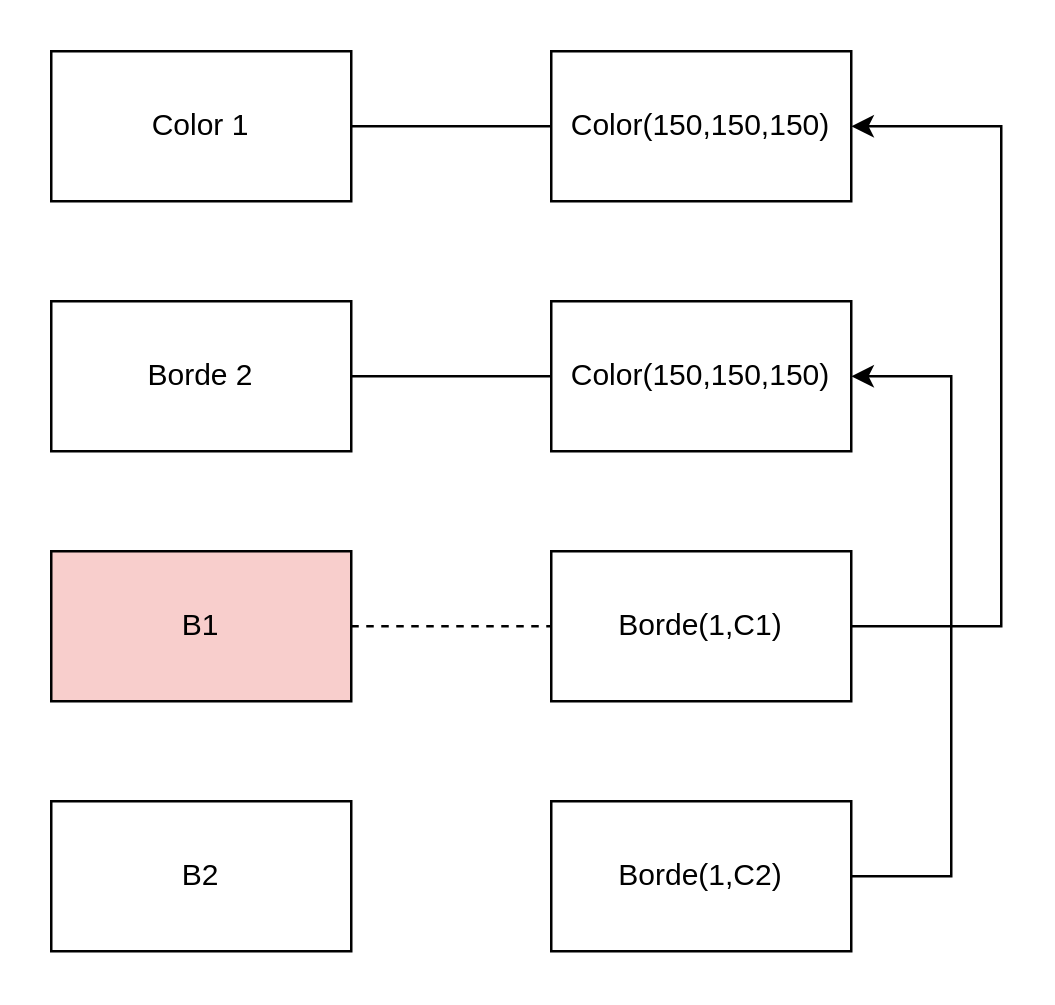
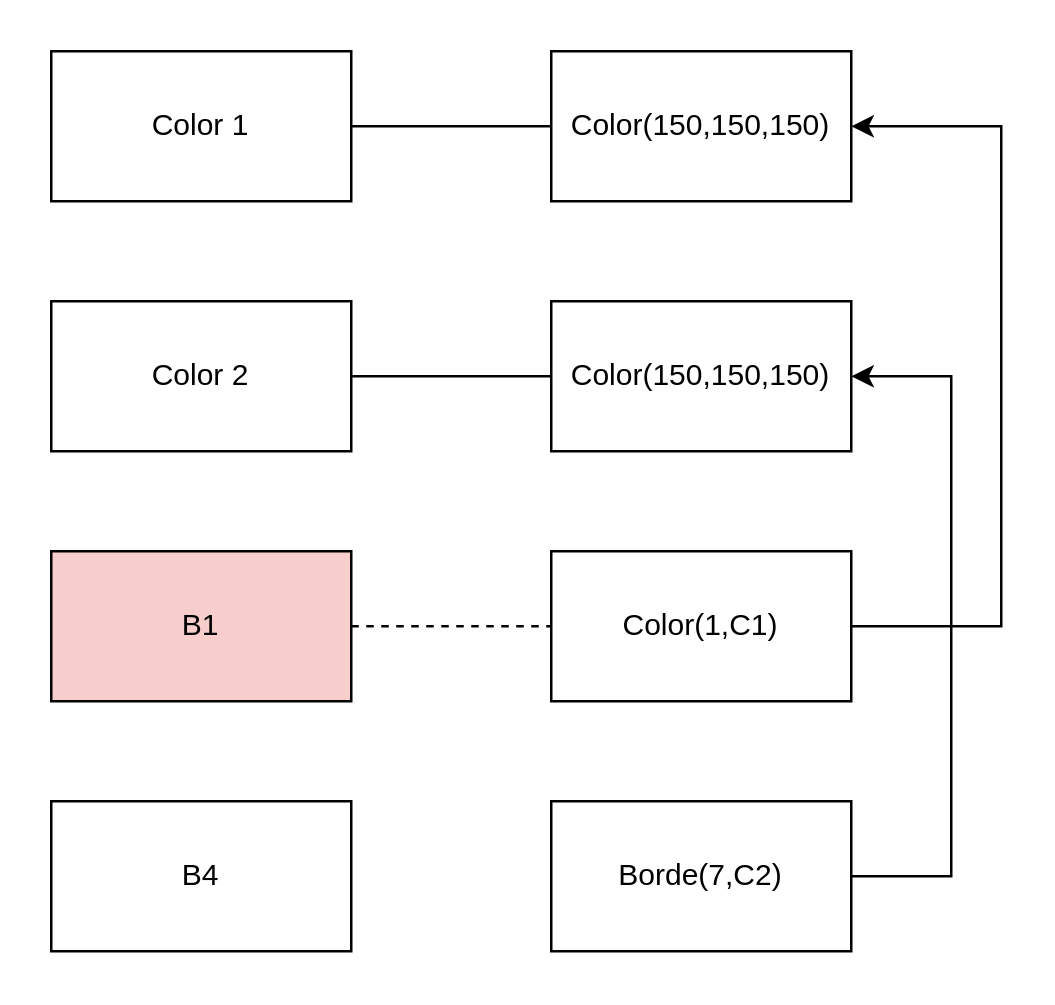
(201, 376) -> (201, 376)
(701, 626) -> (701, 626)
(201, 876) -> (201, 876)
(701, 876) -> (701, 876)
